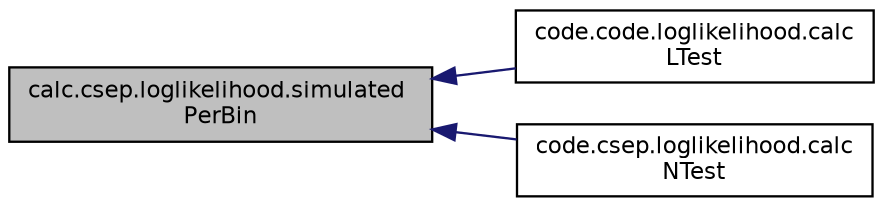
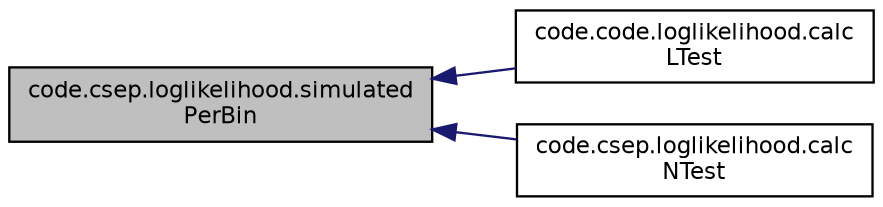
(221, 105) -> (221, 105)
